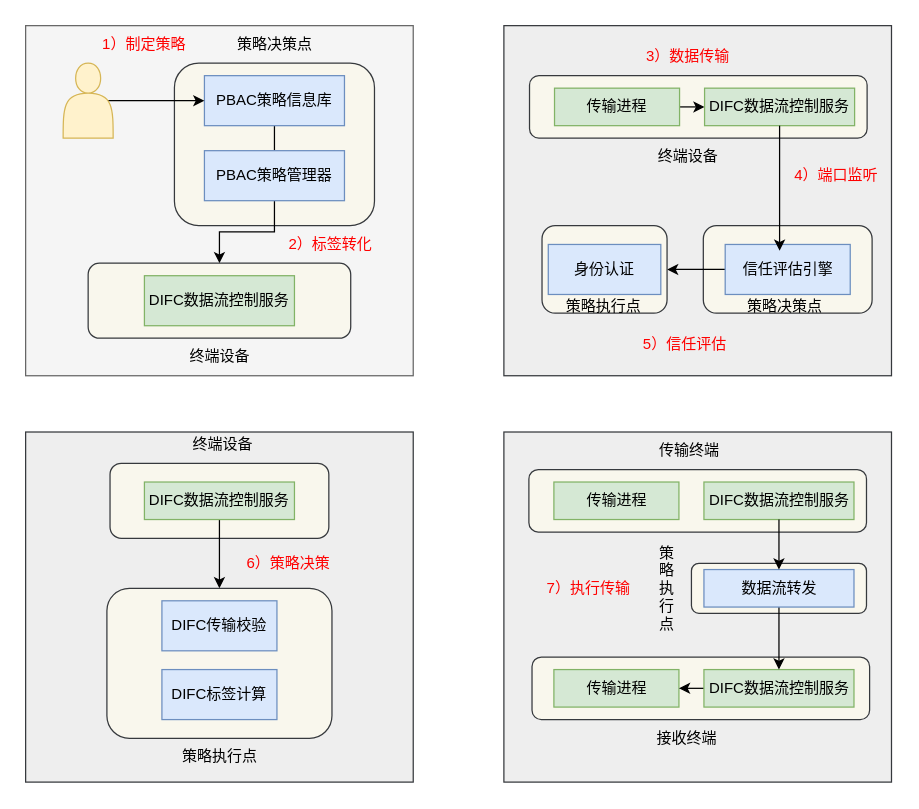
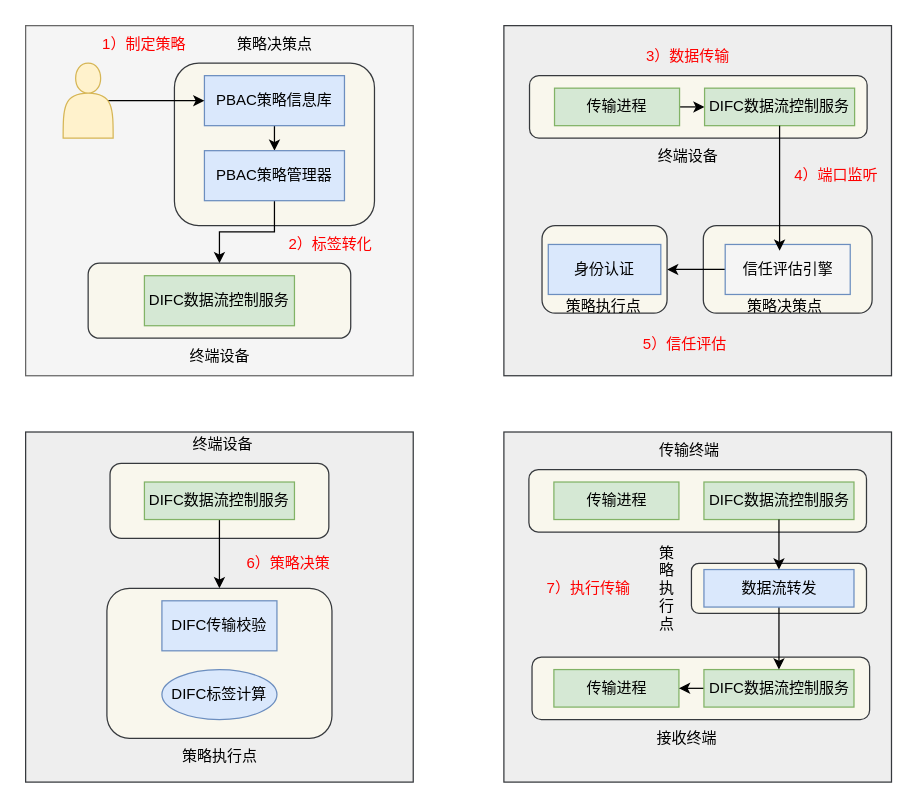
(274, 144) -> (274, 141)
(788, 269) -> (788, 269)
(219, 694) -> (219, 694)
